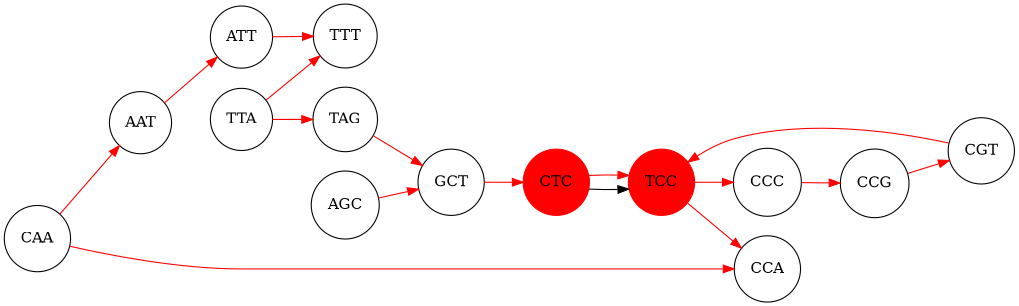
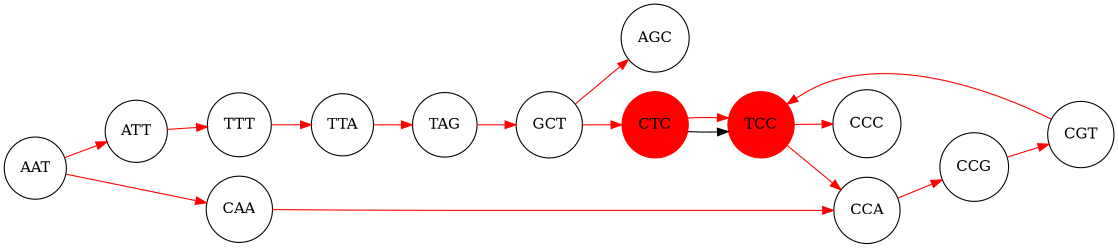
(289, 81) -> (286, 125)
(815, 183) -> (915, 191)
(86, 184) -> (131, 187)
(393, 195) -> (598, 85)
